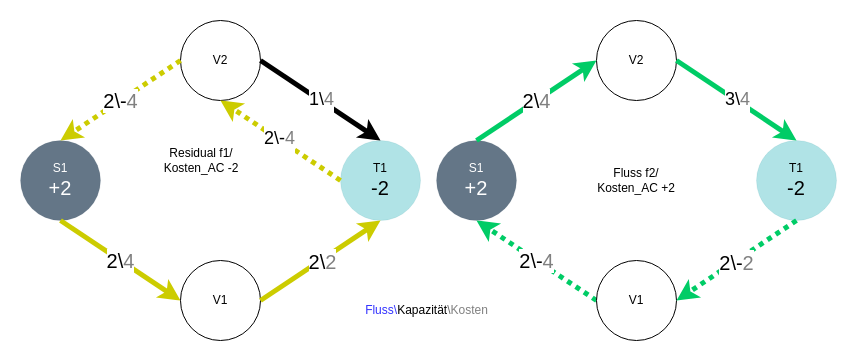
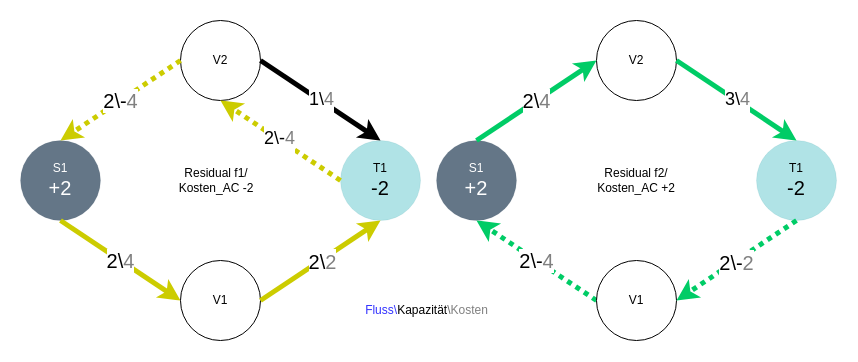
(202, 161) -> (217, 181)
(637, 181) -> (637, 181)
